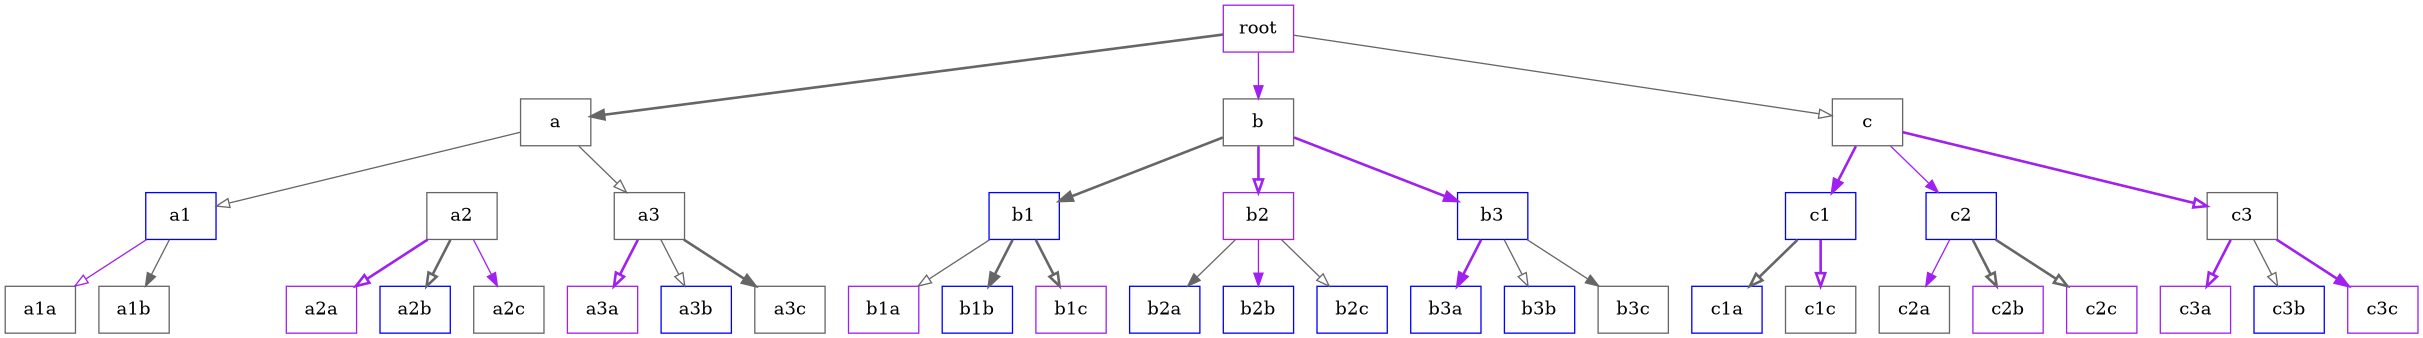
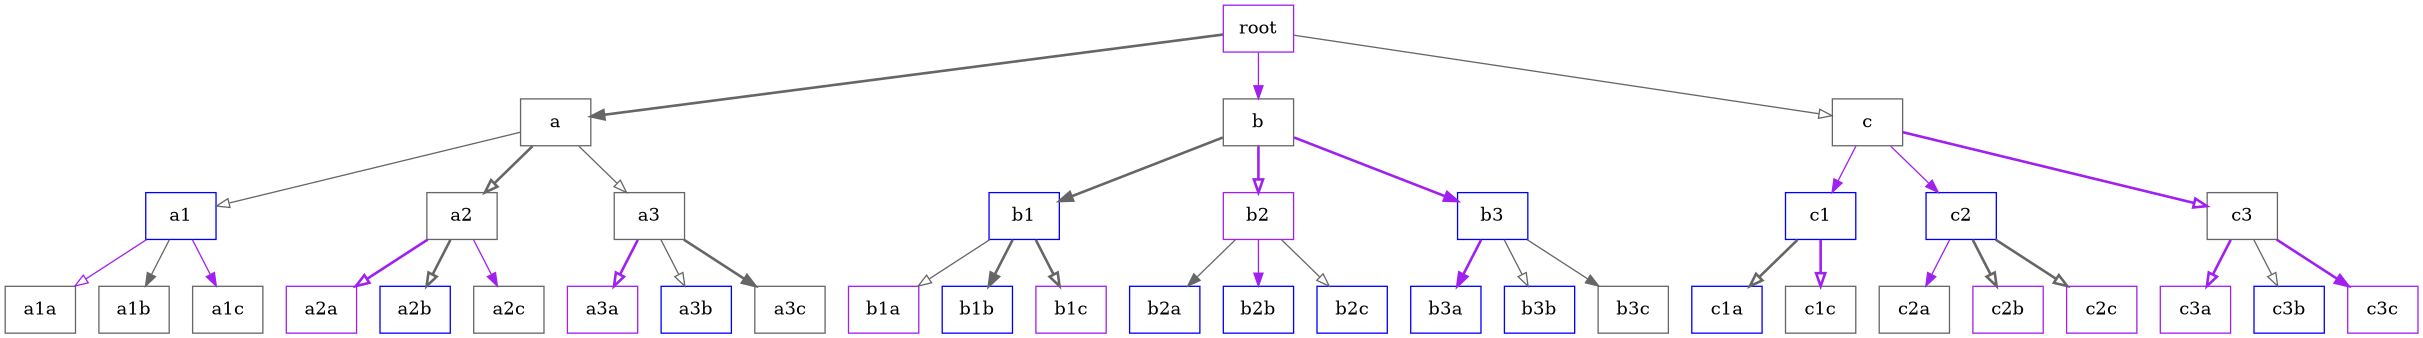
(1847, 163) -> (1847, 163)
none -> (514, 165)
none -> (228, 310)
